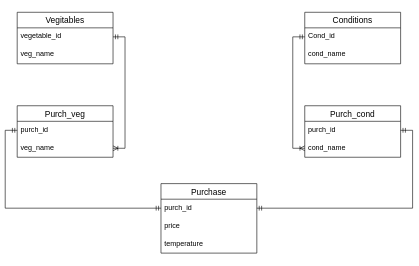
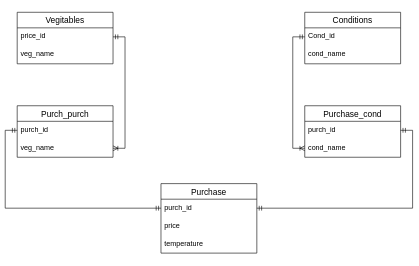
(43, 36) -> (35, 36)
(65, 114) -> (65, 114)
(353, 114) -> (353, 114)
